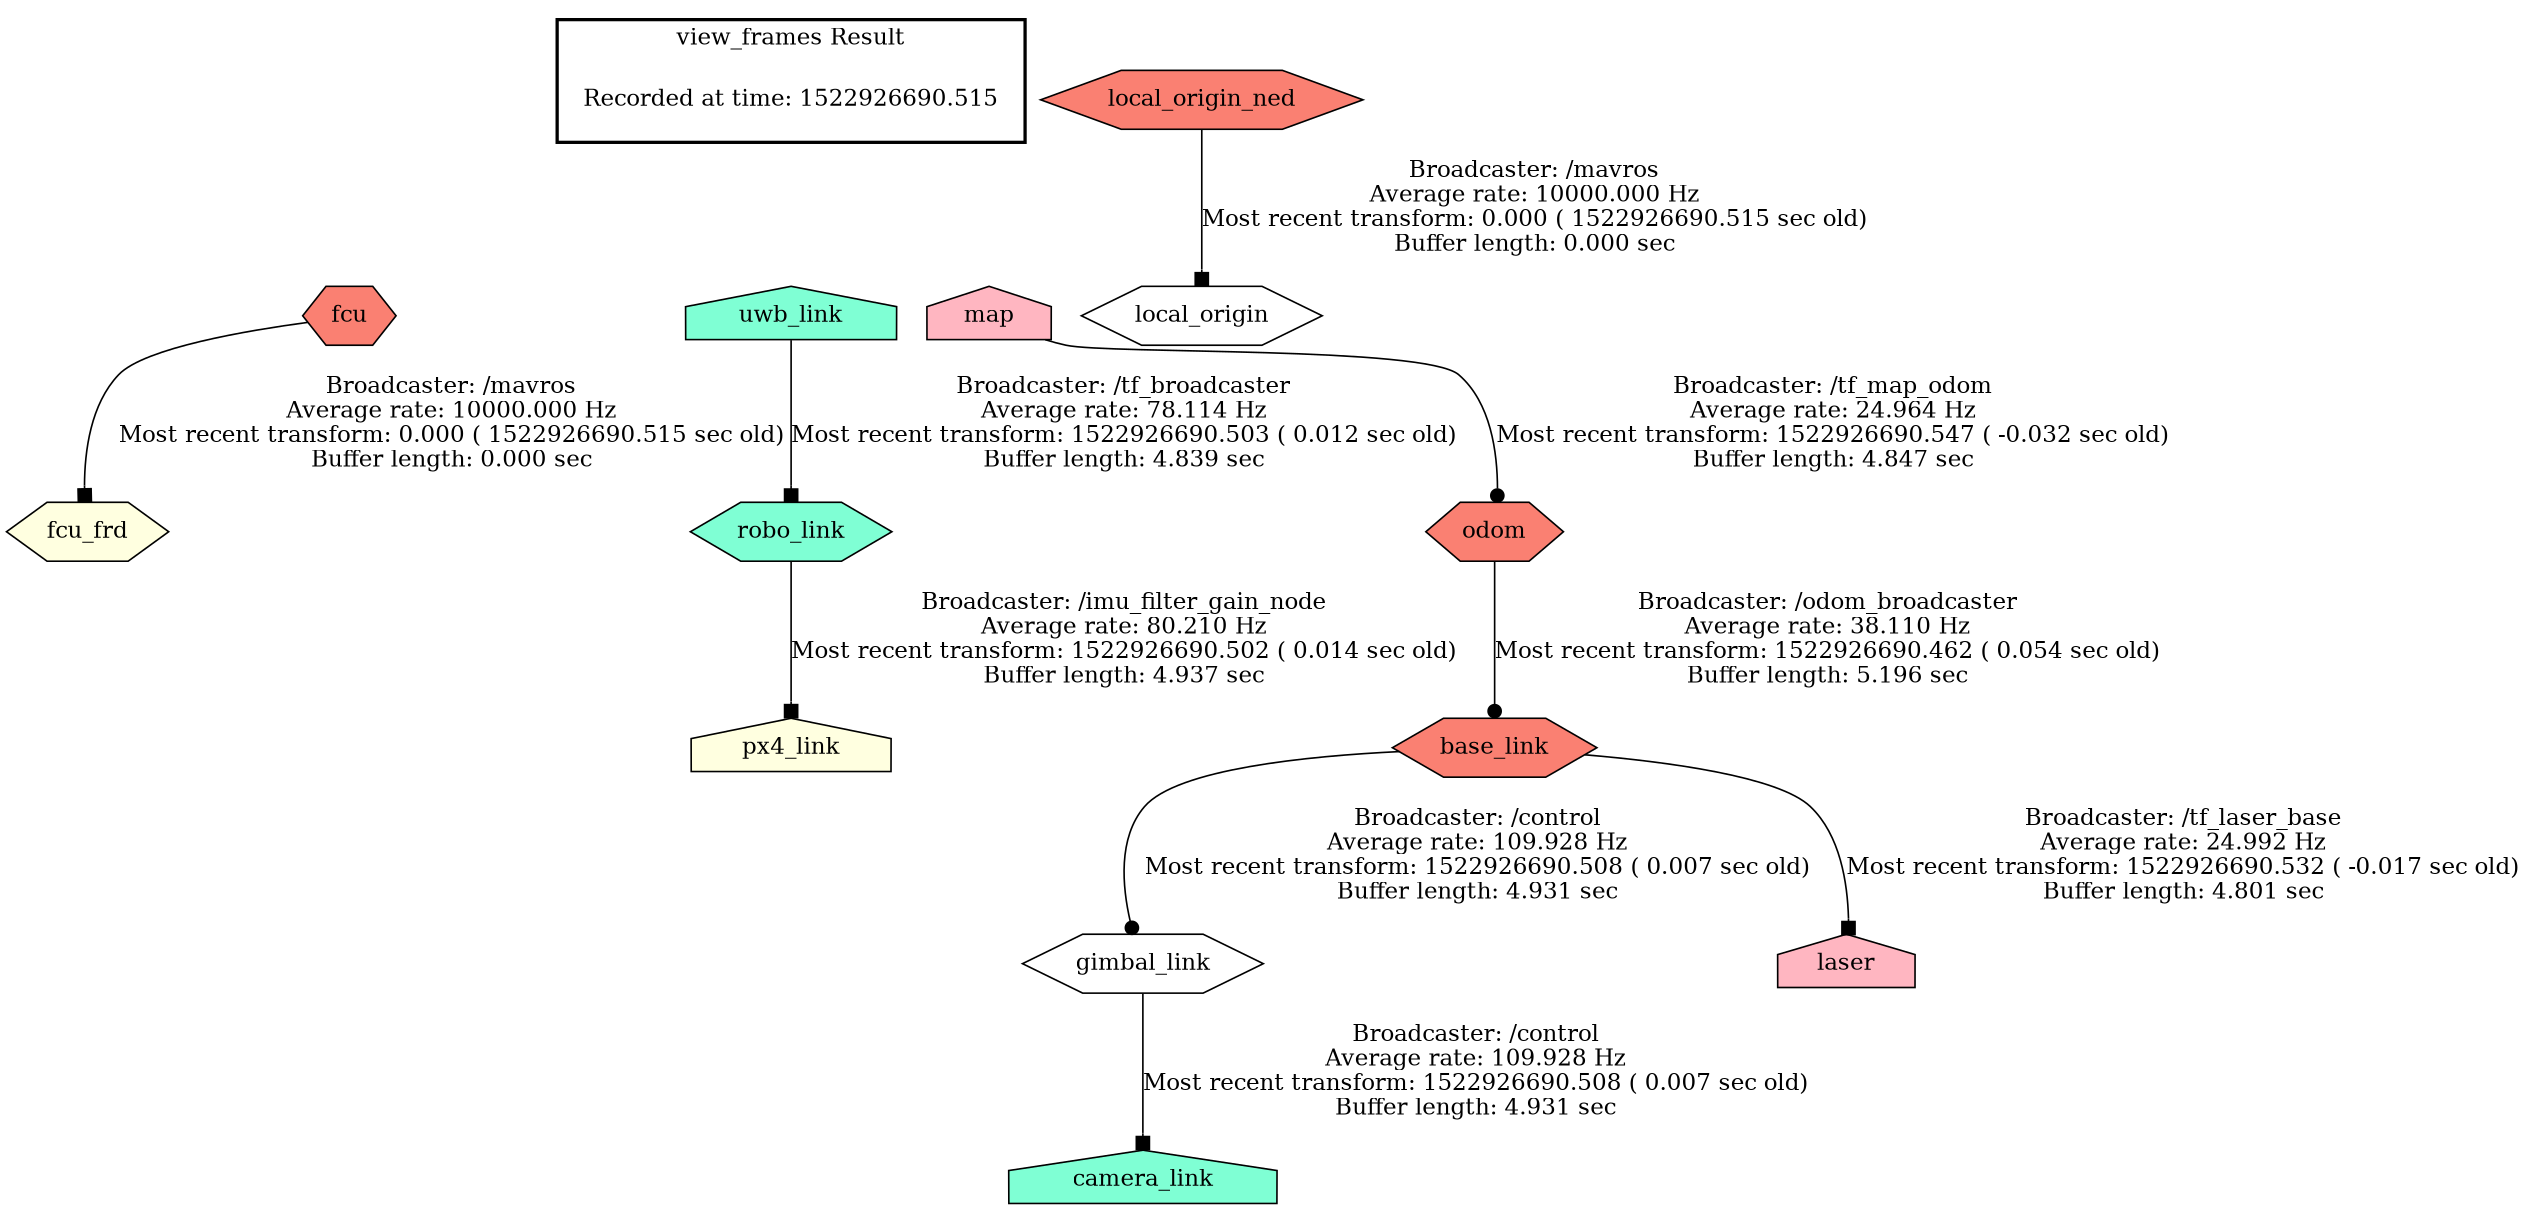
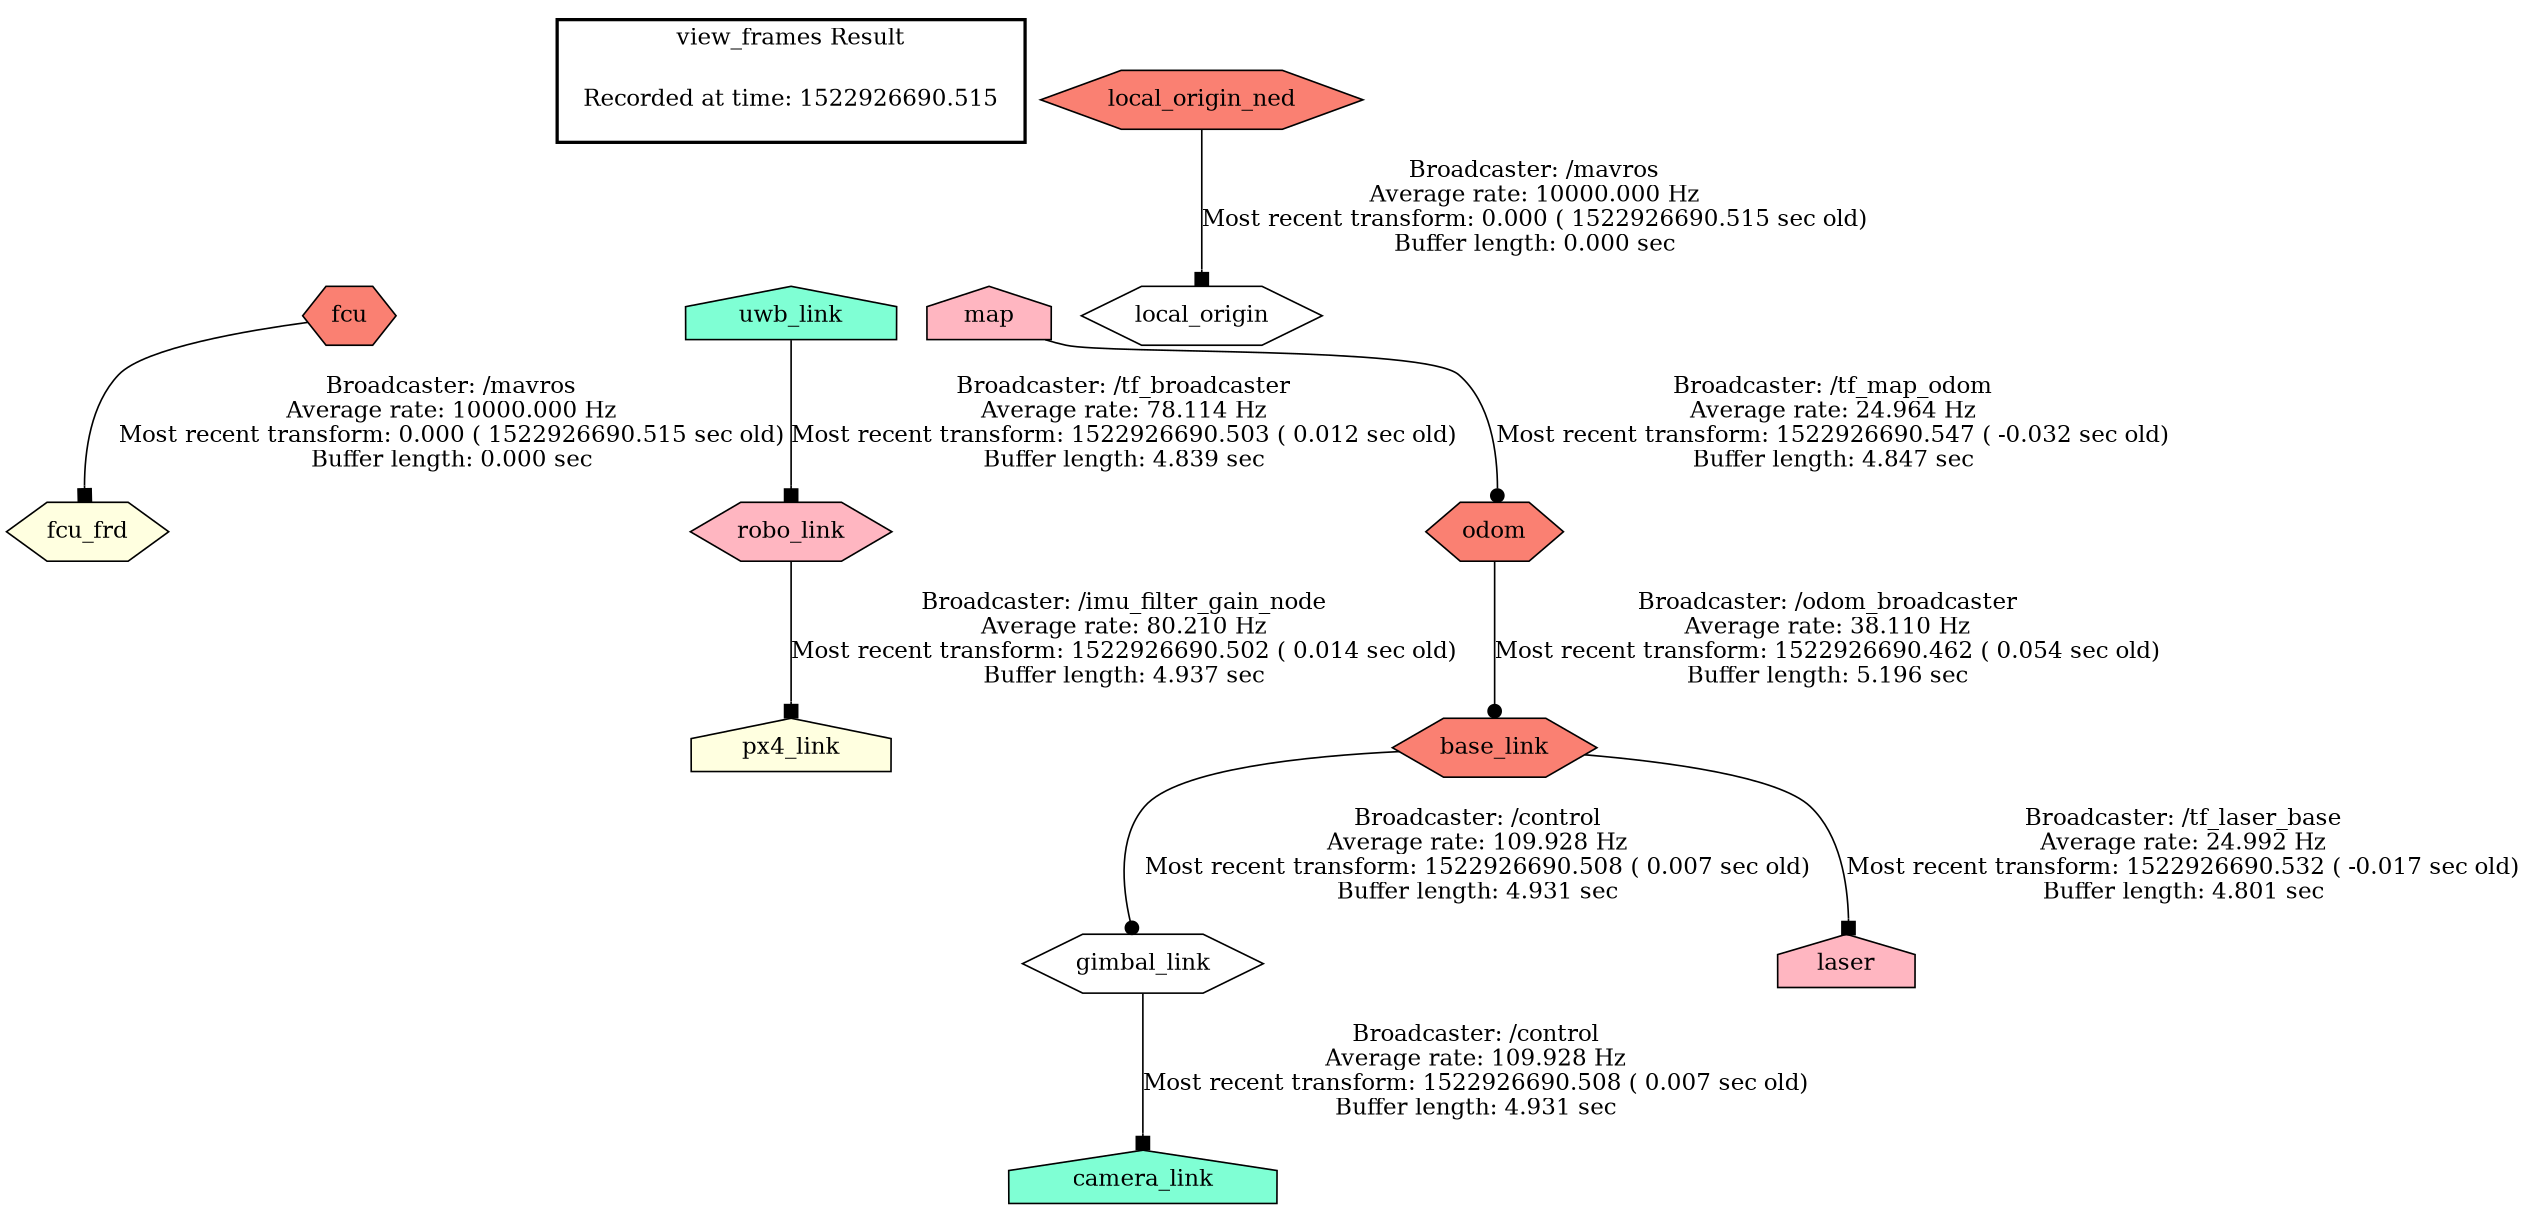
(791, 532) -> (791, 532)
